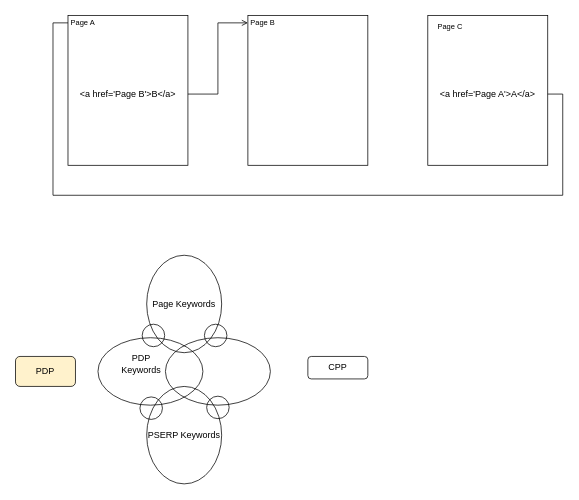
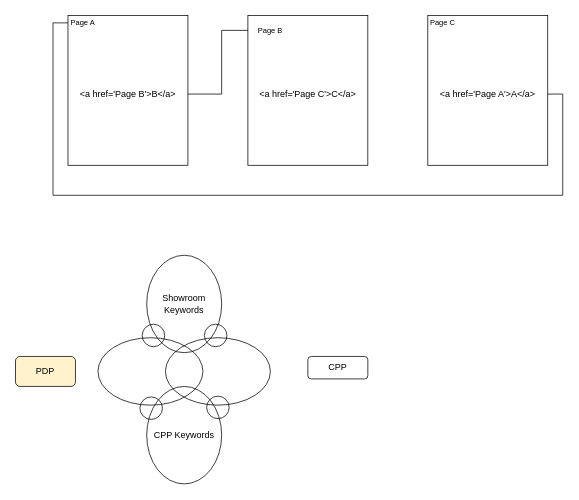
(263, 23) -> (270, 30)
(450, 27) -> (443, 23)
none -> (308, 94)
(184, 304) -> (184, 304)
(141, 364) -> none
(184, 435) -> (184, 435)
